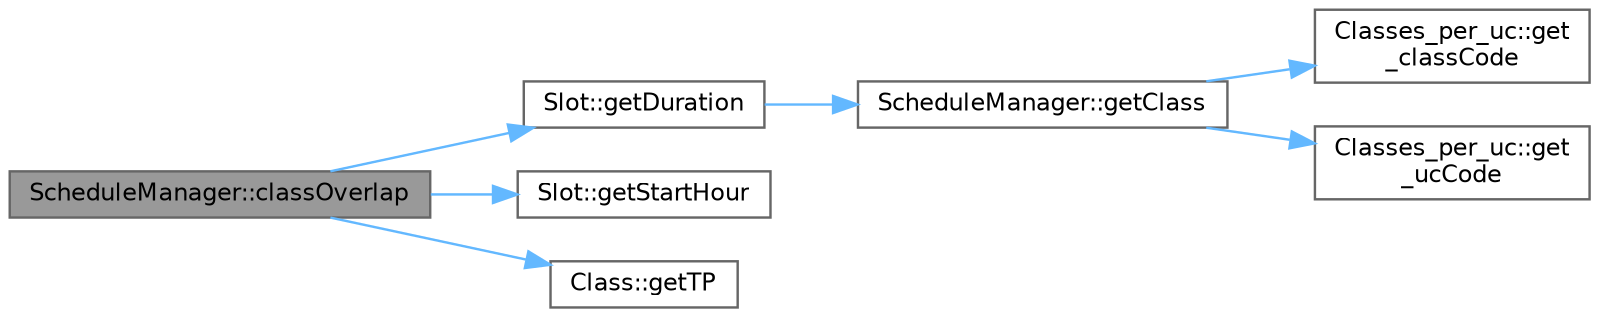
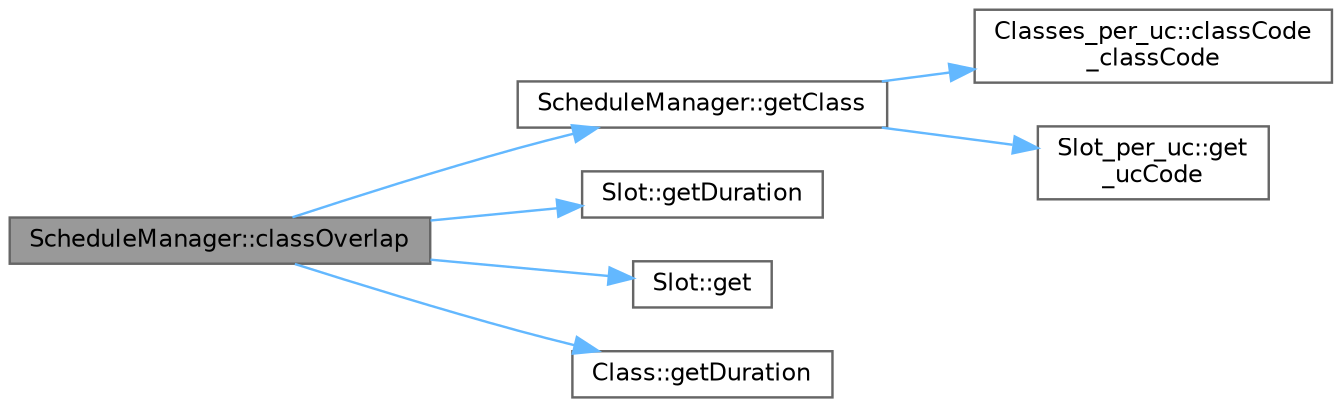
(1452, 46) -> (1153, 46)
(799, 105) -> (432, 173)
(1452, 163) -> (1153, 163)
(644, 194) -> (702, 284)
(644, 284) -> (702, 374)
